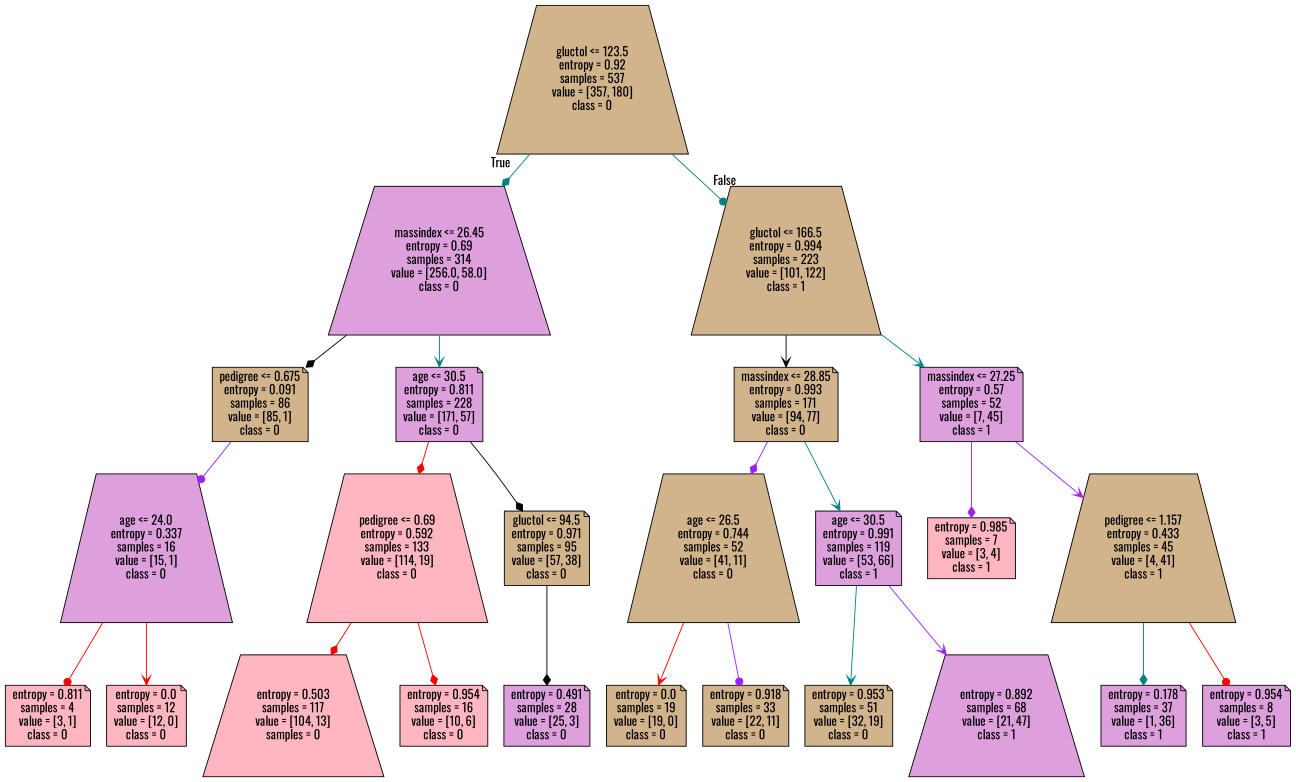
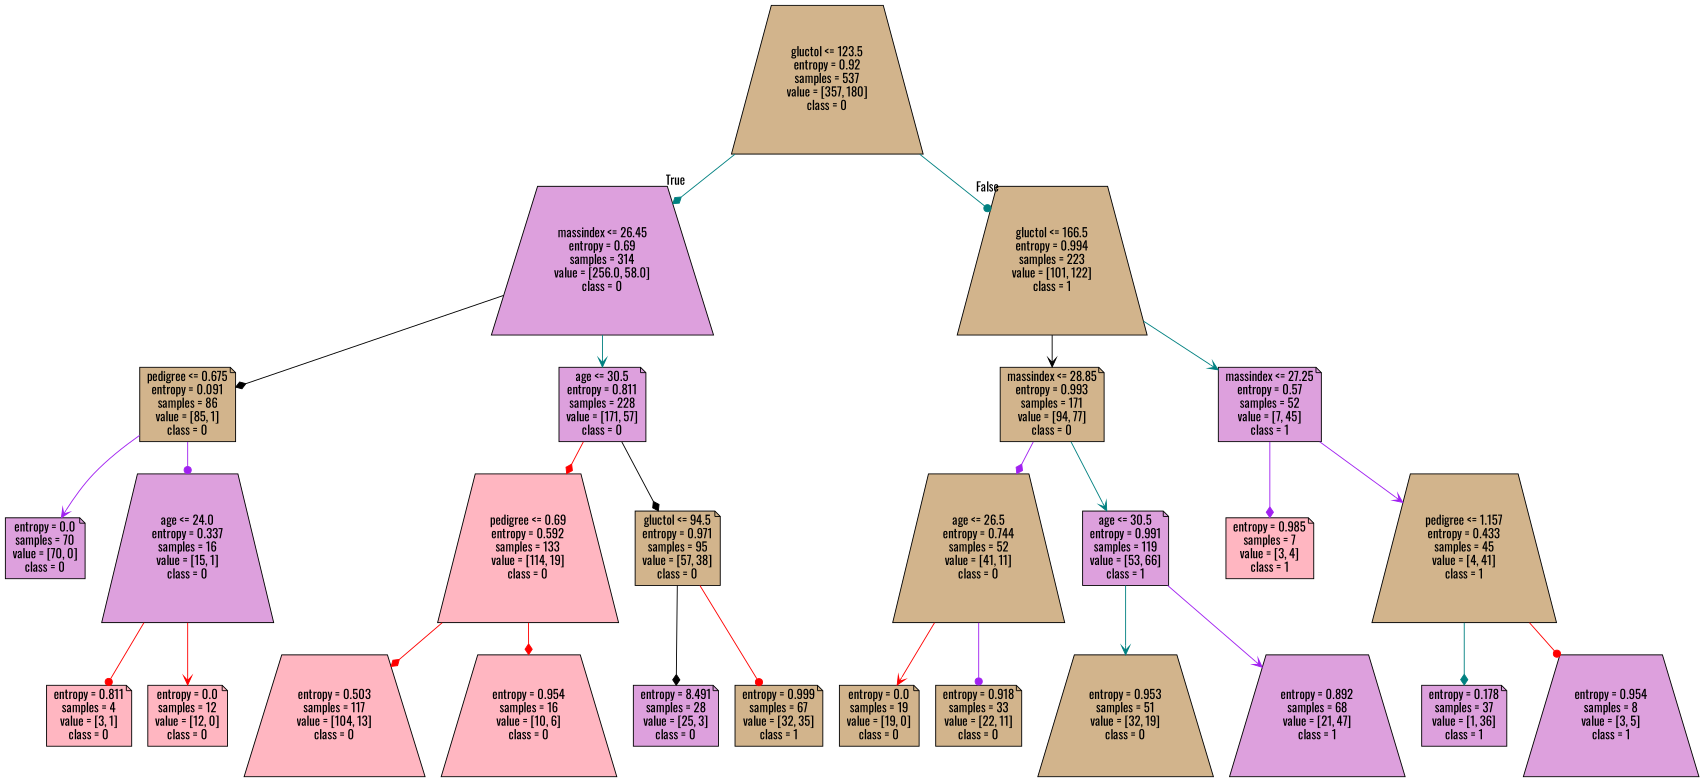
none -> (45, 548)
(293, 716) -> (335, 716)
(444, 716) -> (529, 716)
(547, 716) -> (676, 716)
none -> (779, 716)
(849, 716) -> (1126, 716)
(1247, 716) -> (1611, 716)
